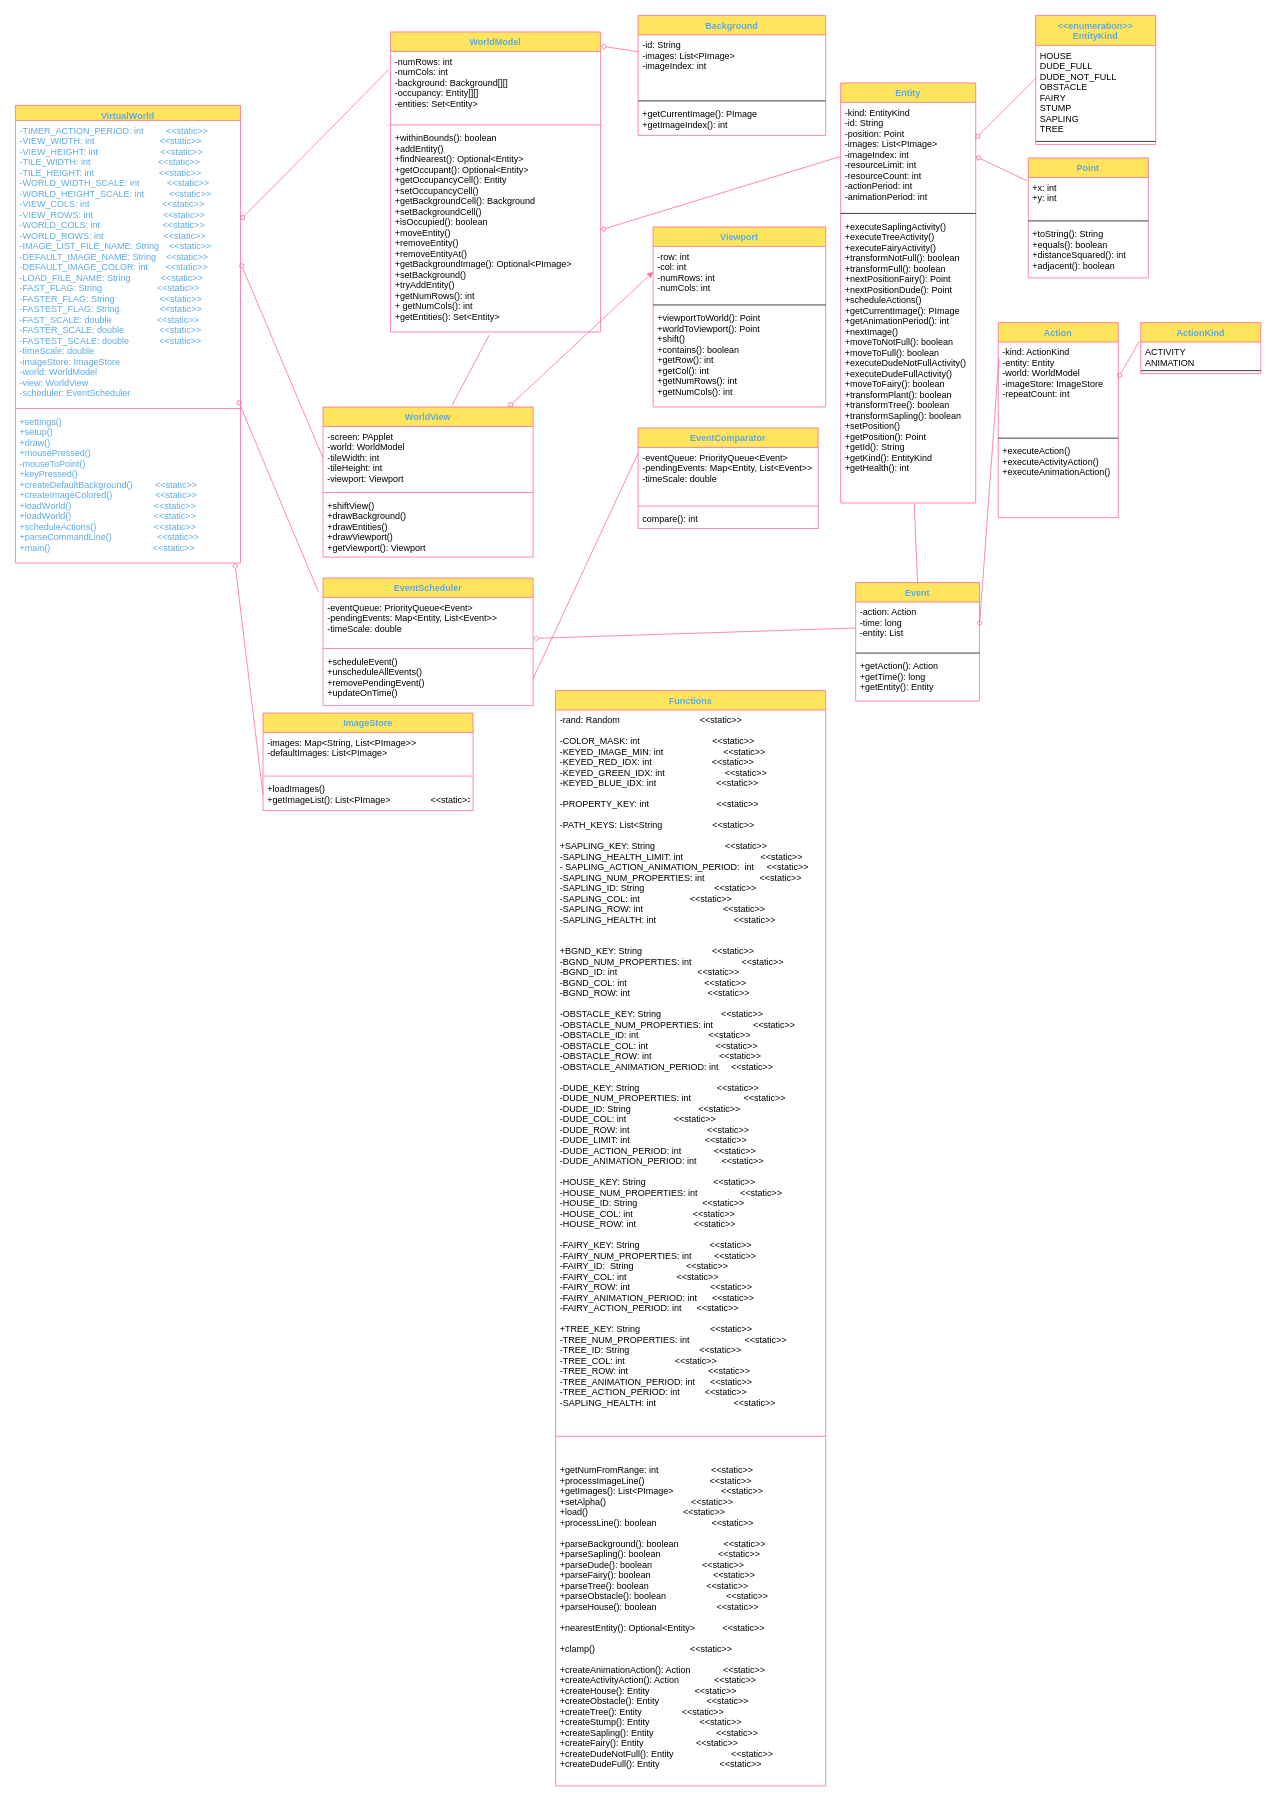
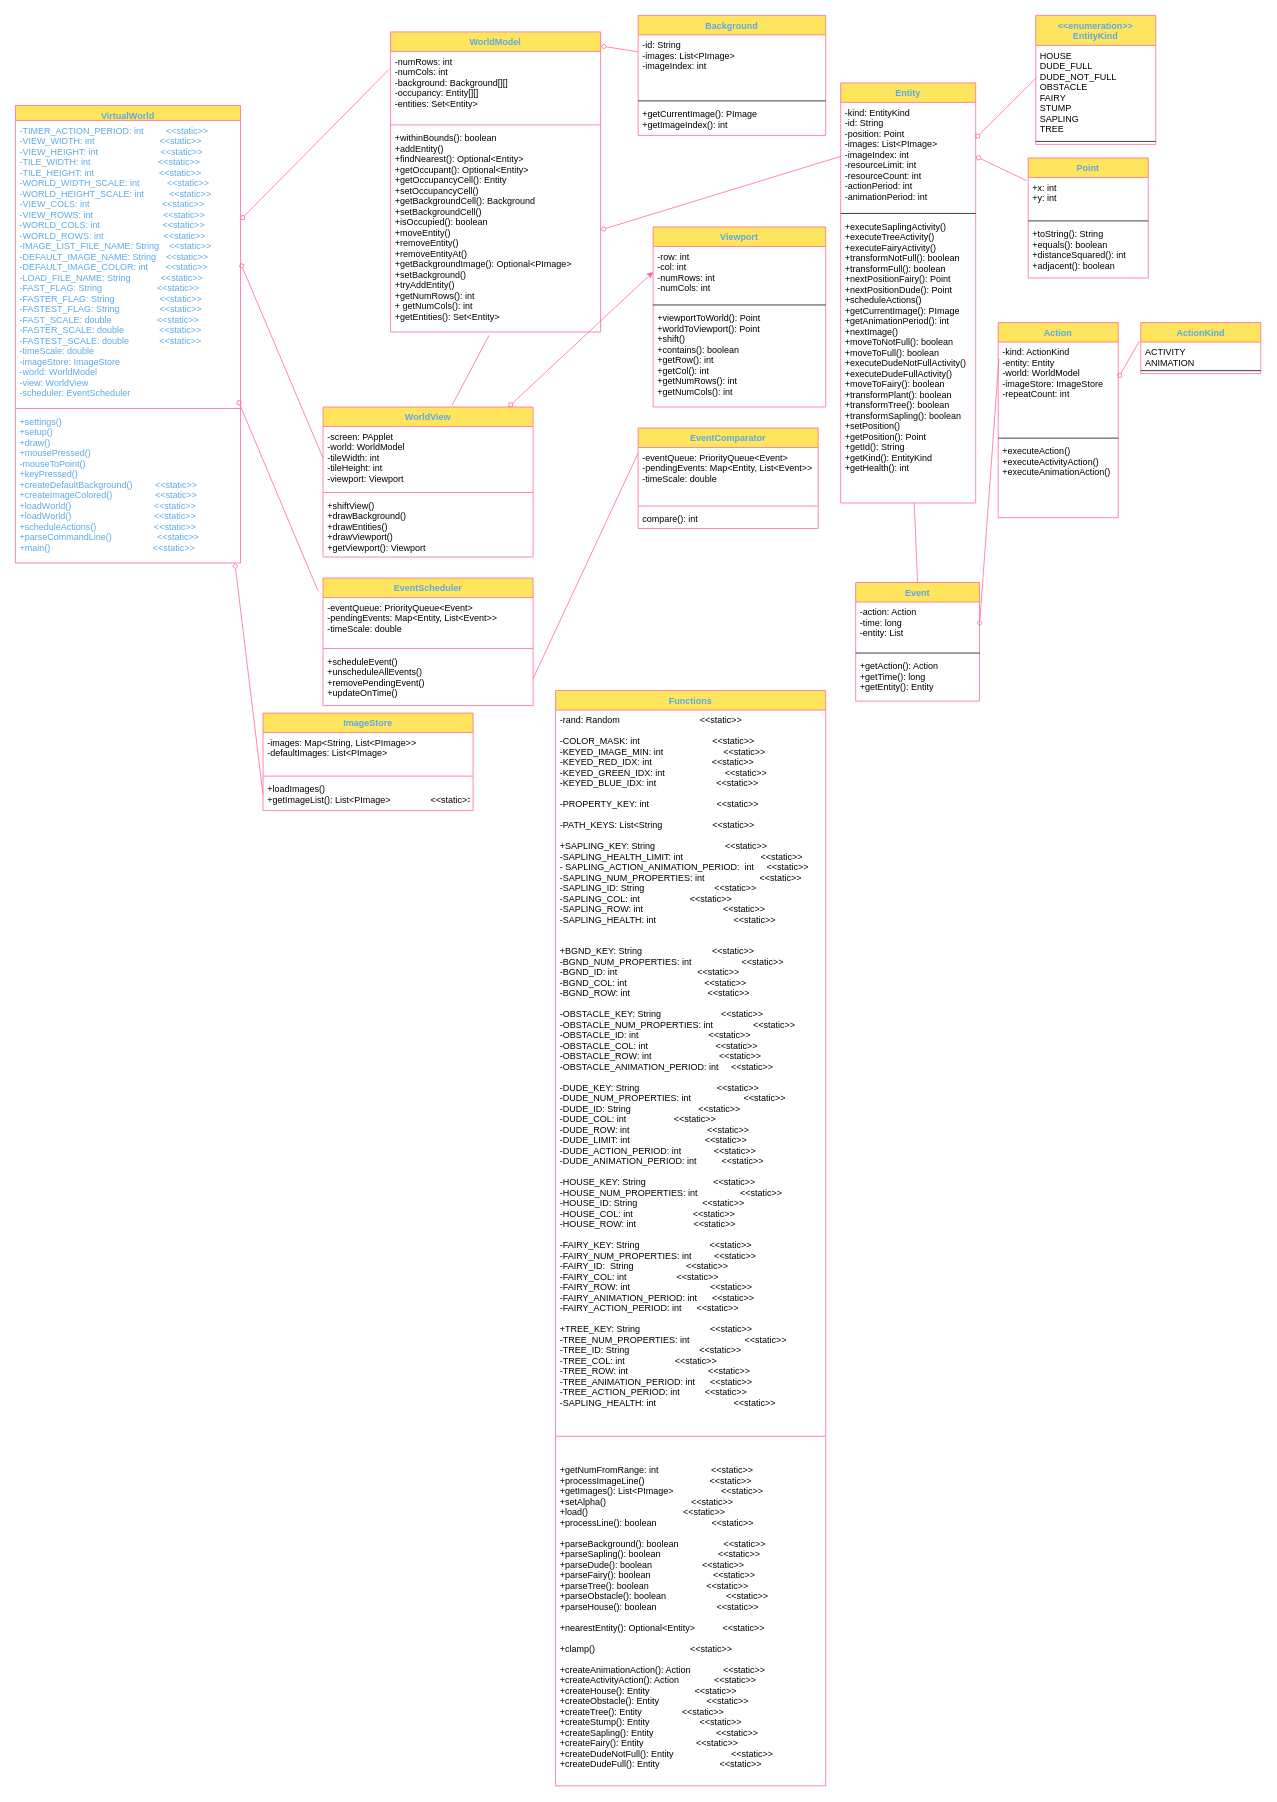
(696, 633) -> none
